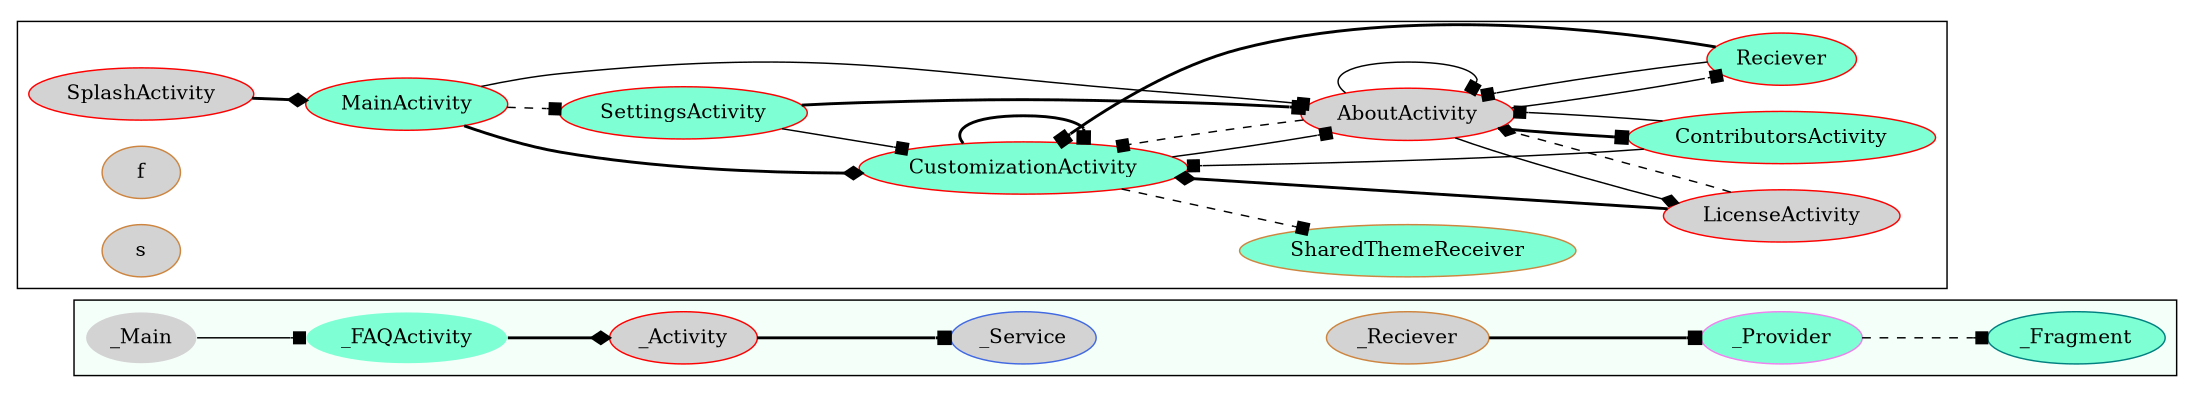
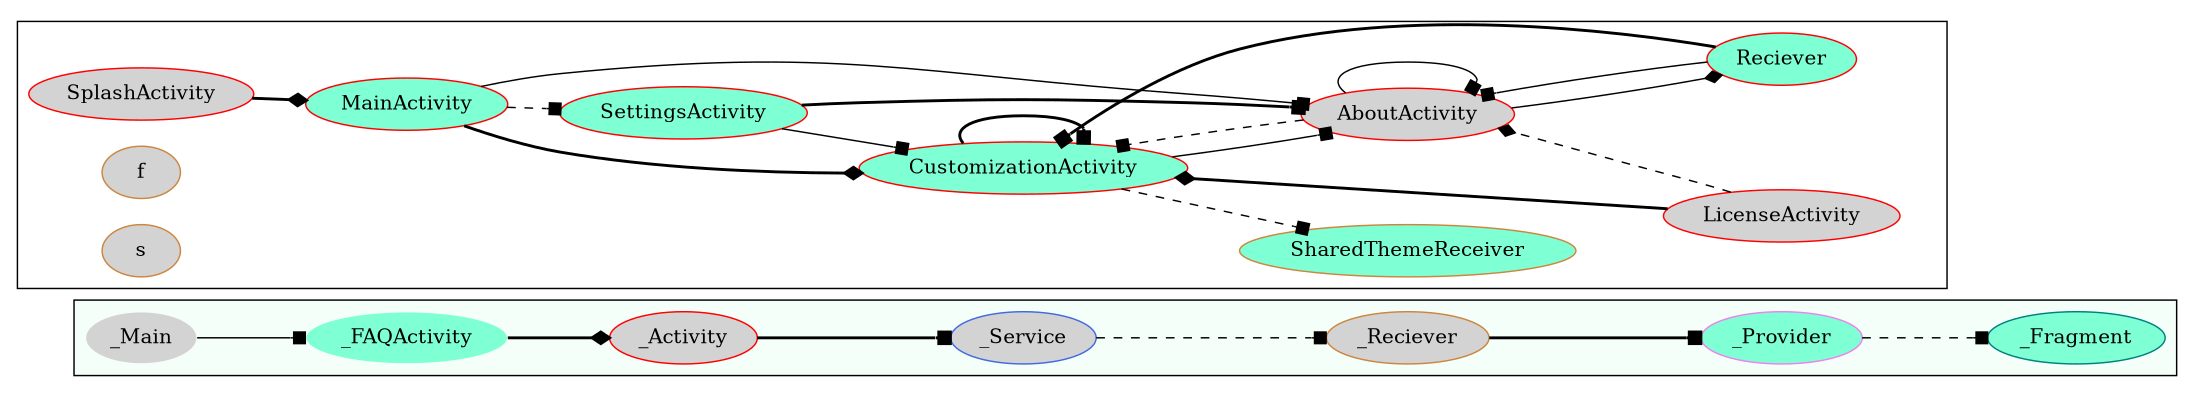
(1608, 94) -> (1608, 94)
(1782, 138) -> none
(1558, 170) -> none
none -> (1204, 338)
